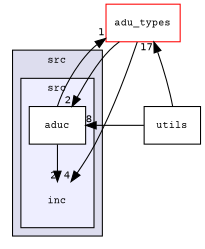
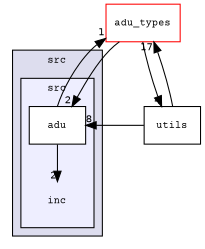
(112, 110) -> (149, 69)
(57, 125) -> (57, 125)
